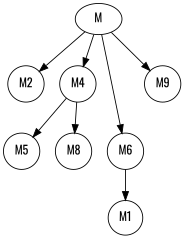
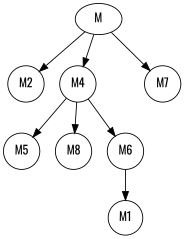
(111, 80) -> (99, 114)
(163, 84) -> (163, 84)
